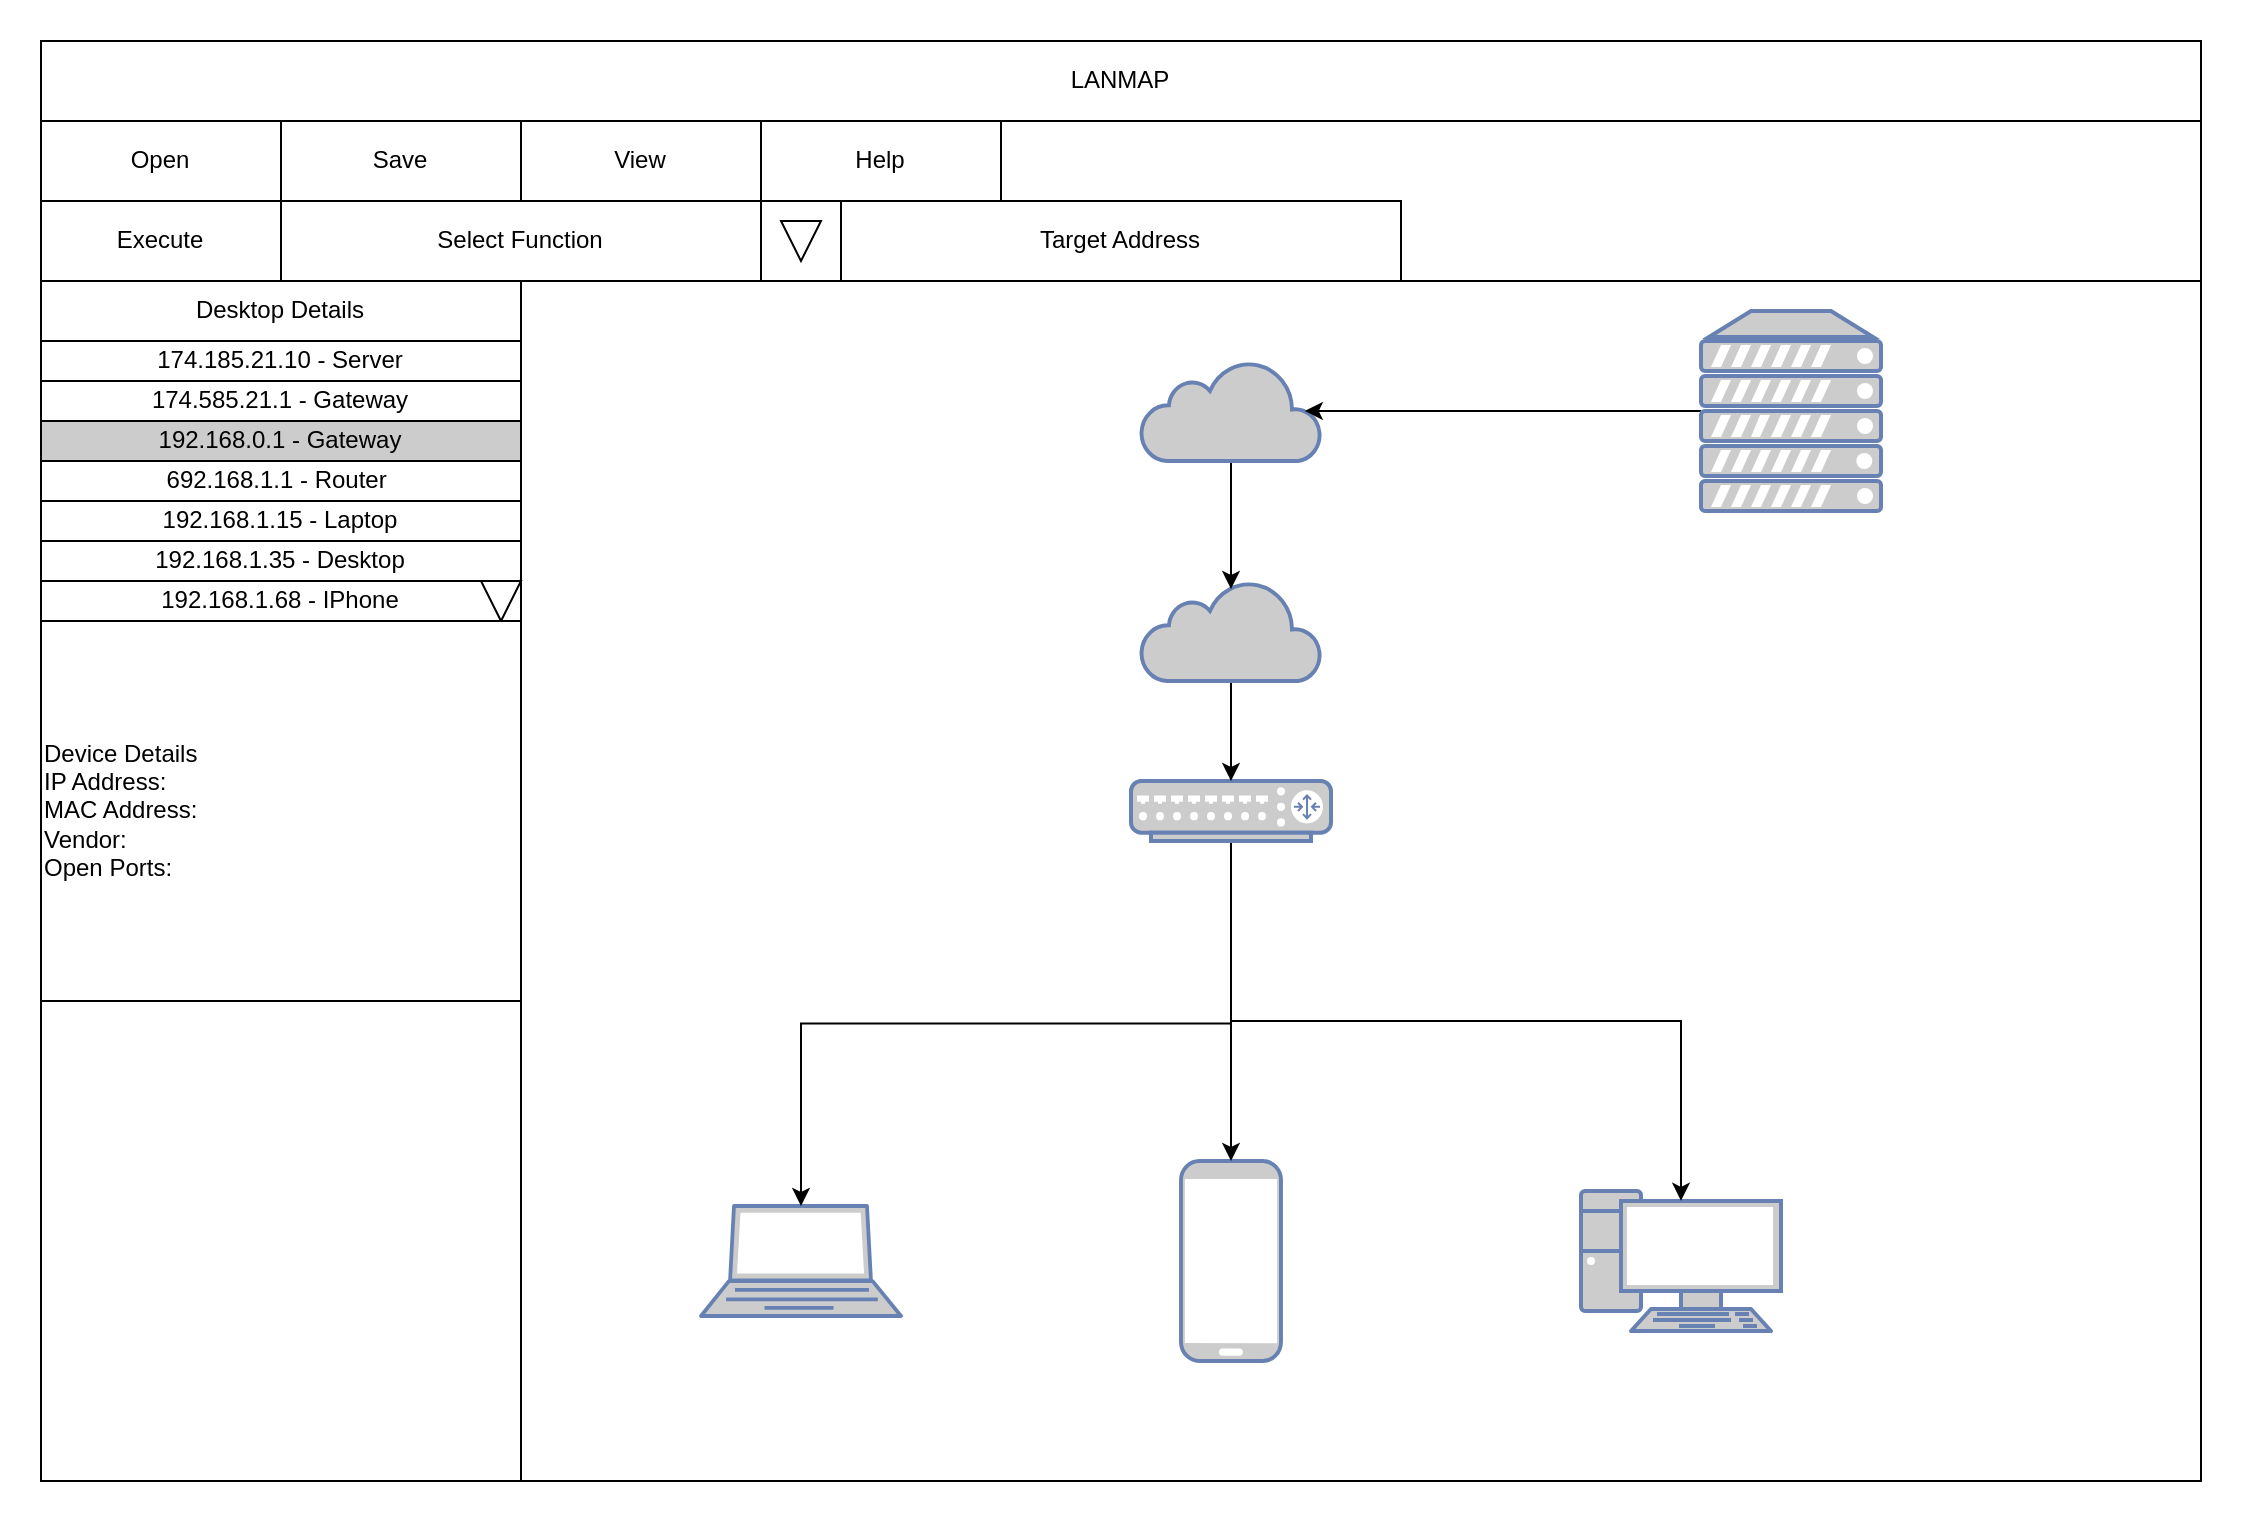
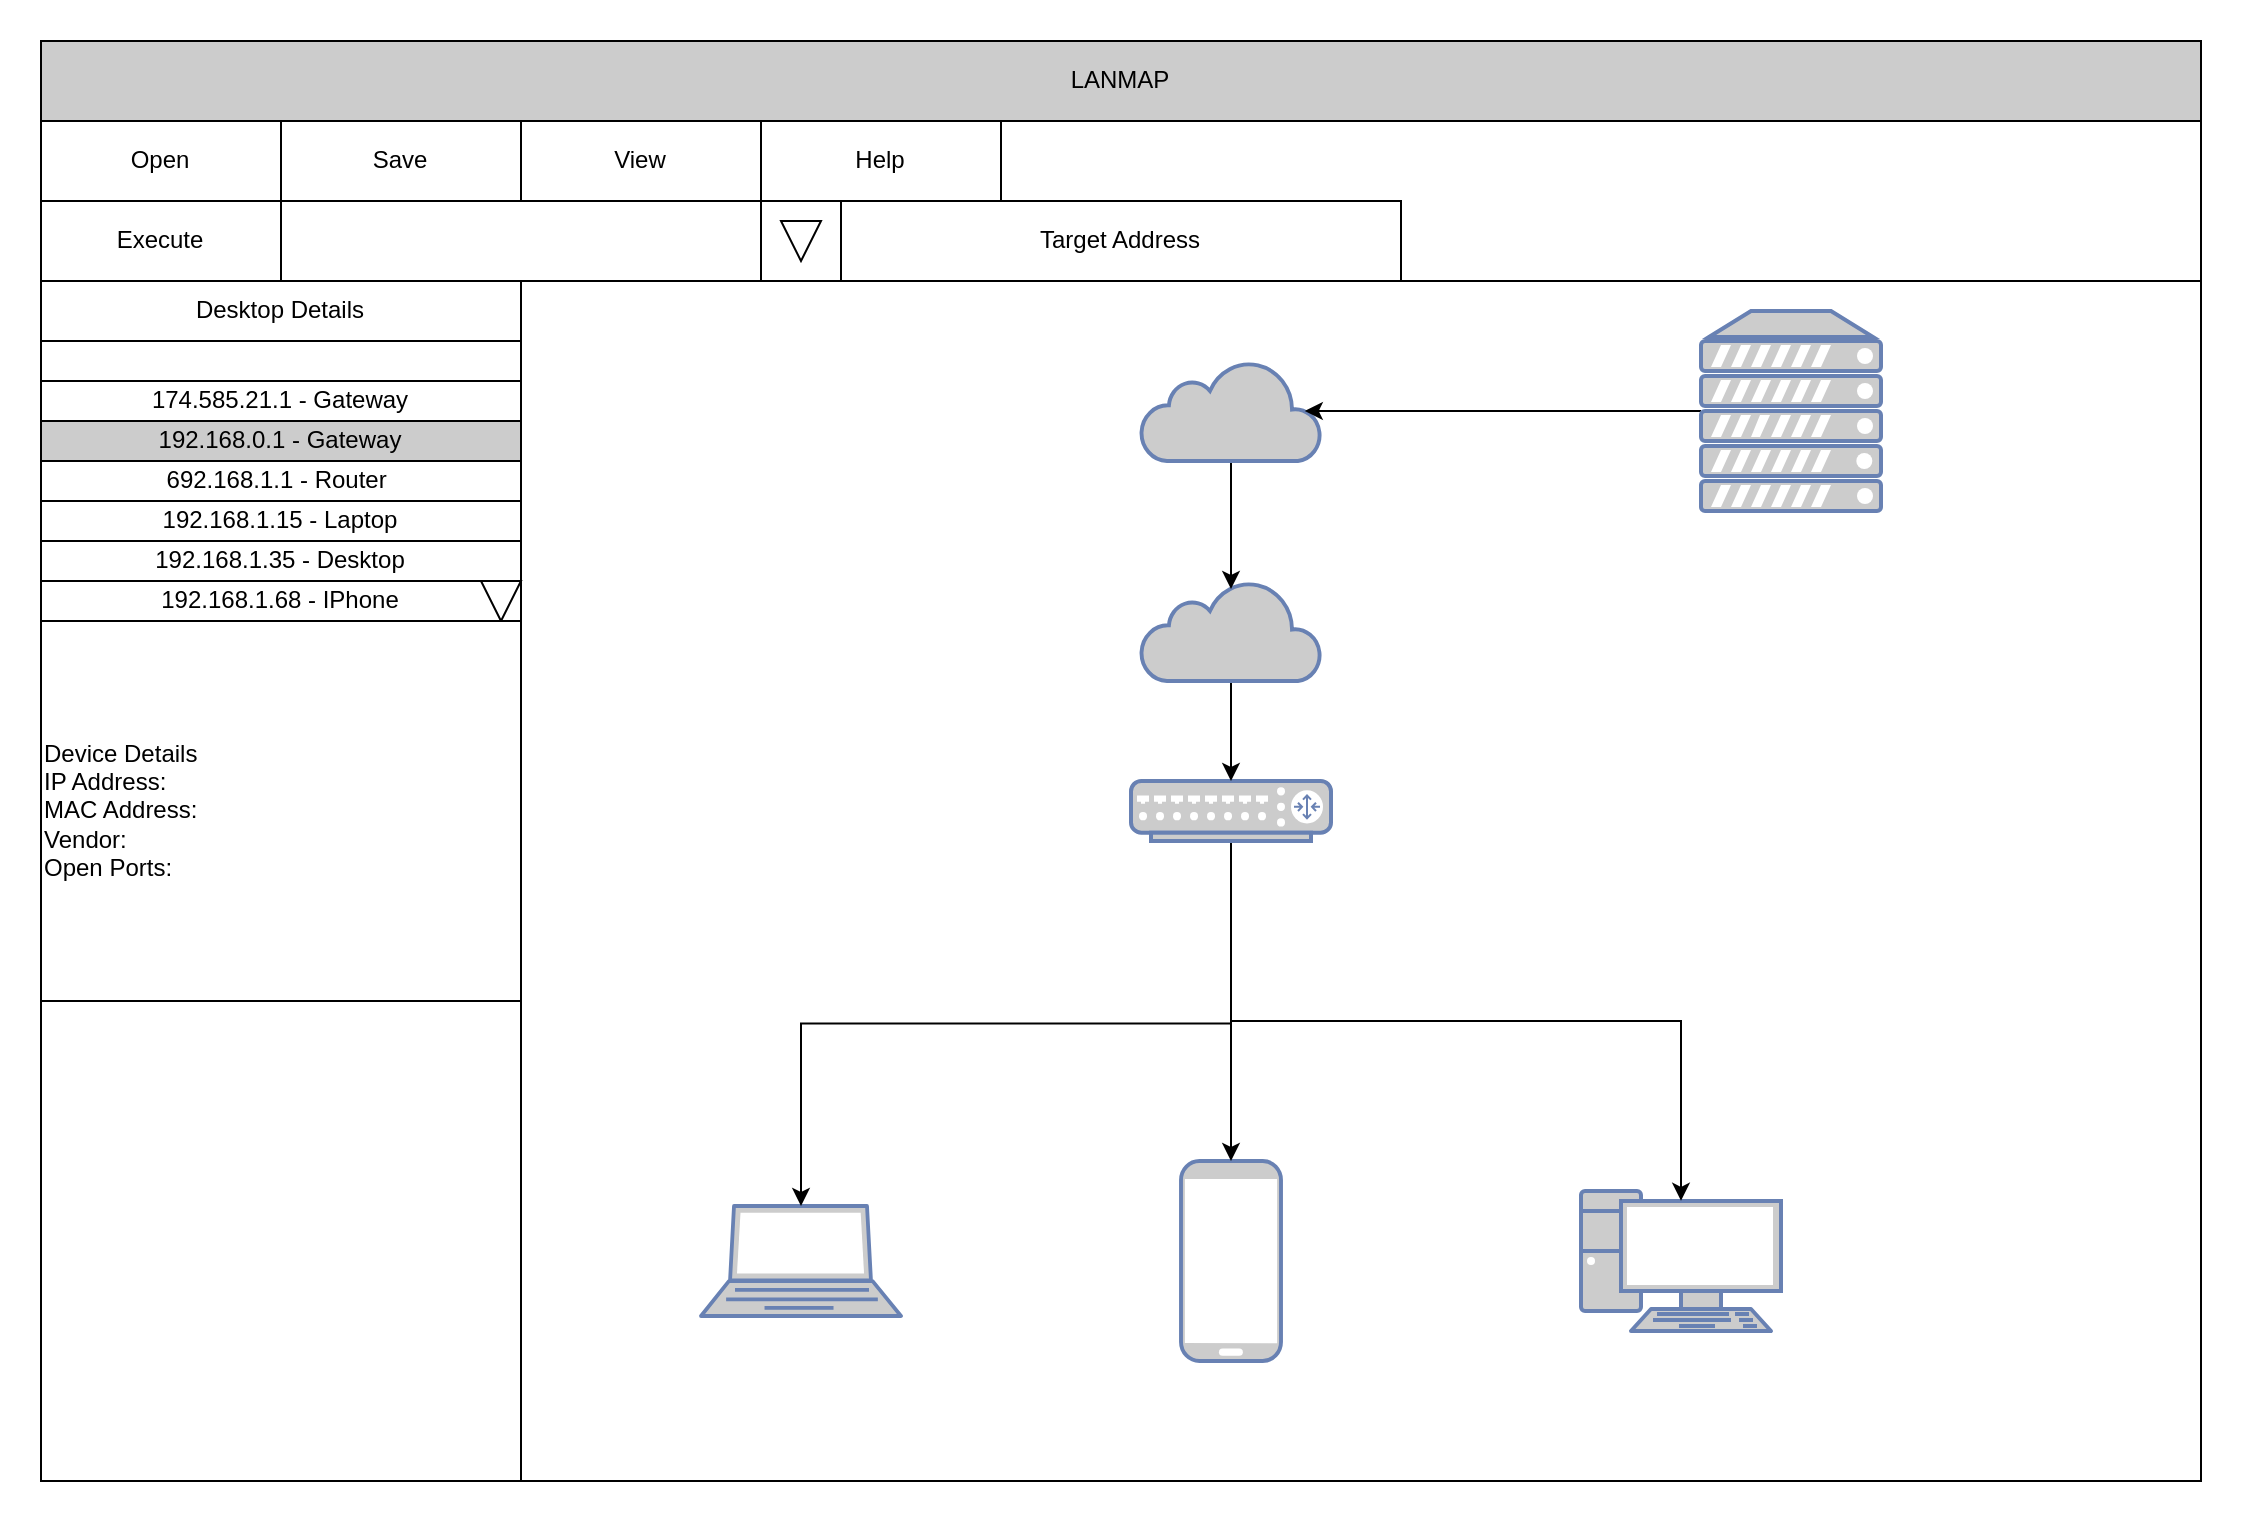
(1121, 81) -> (1121, 81)
(521, 241) -> none
(281, 361) -> none
